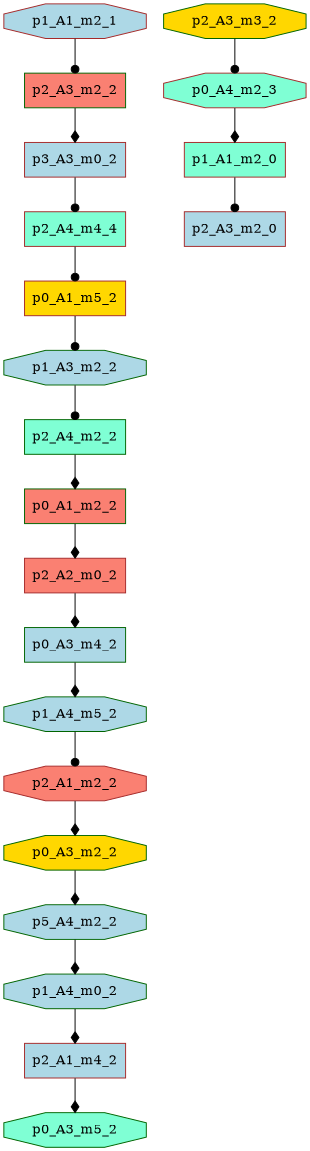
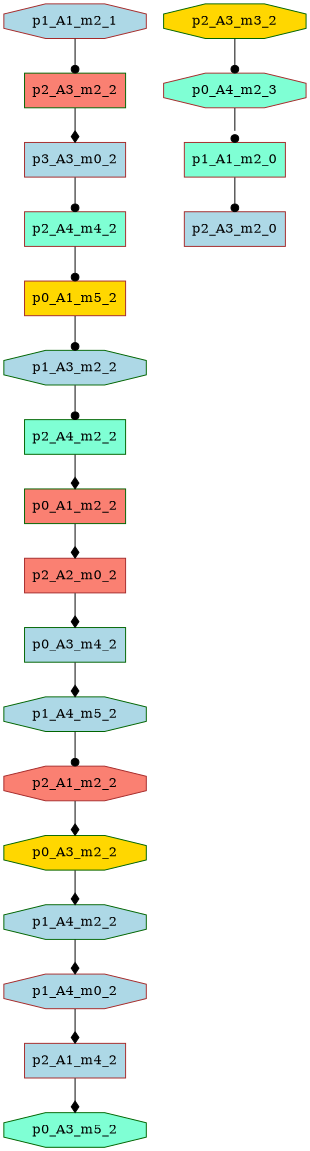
(235, 119) -> (235, 119)
(75, 229) -> (75, 229)
(75, 922) -> (75, 922)
(75, 991) -> (75, 991)
